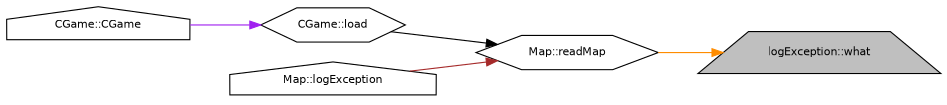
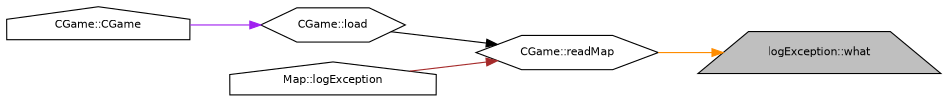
(567, 53) -> (567, 53)
